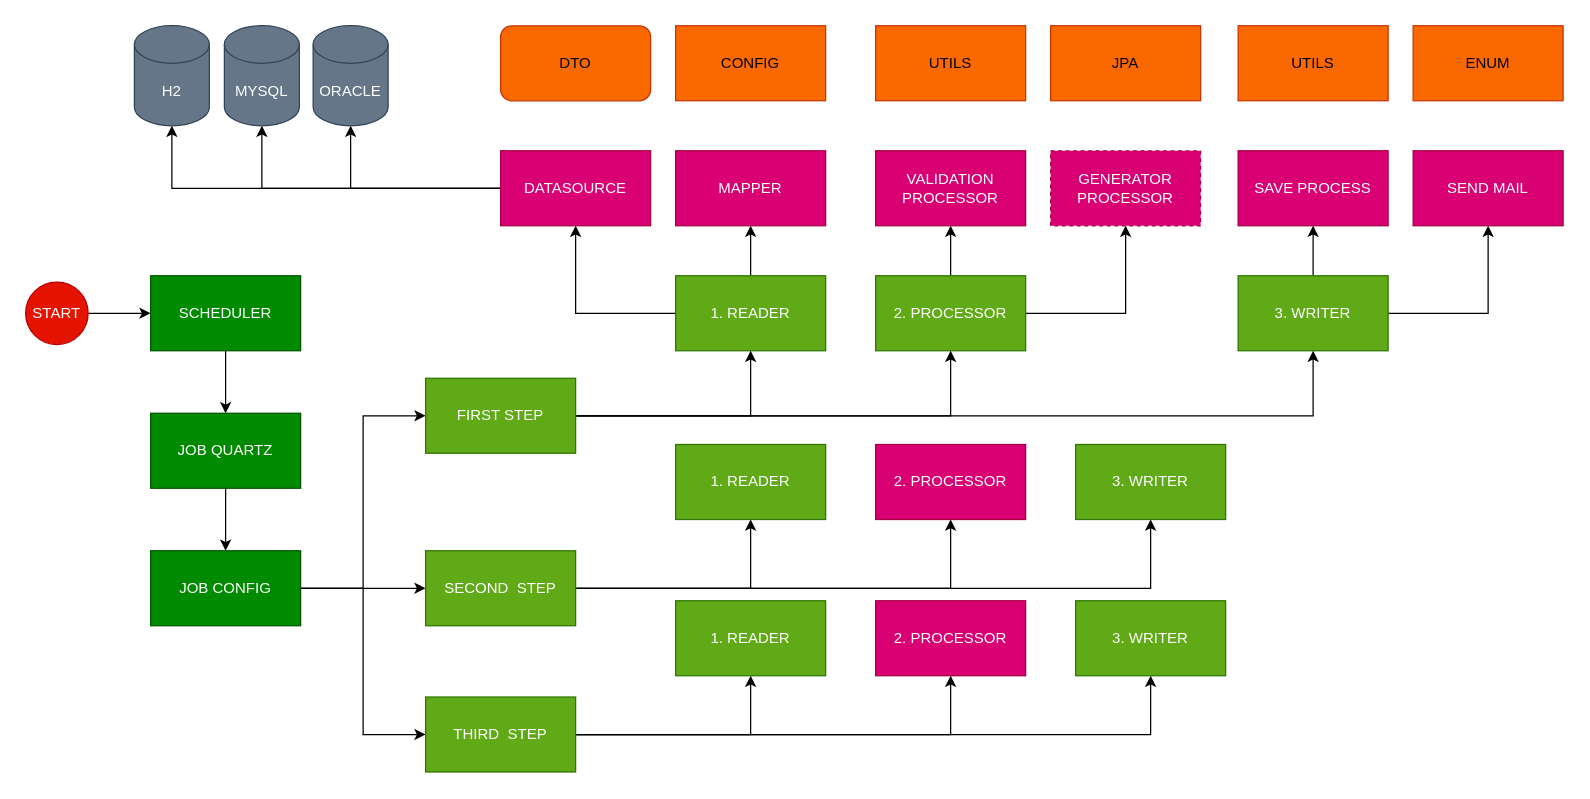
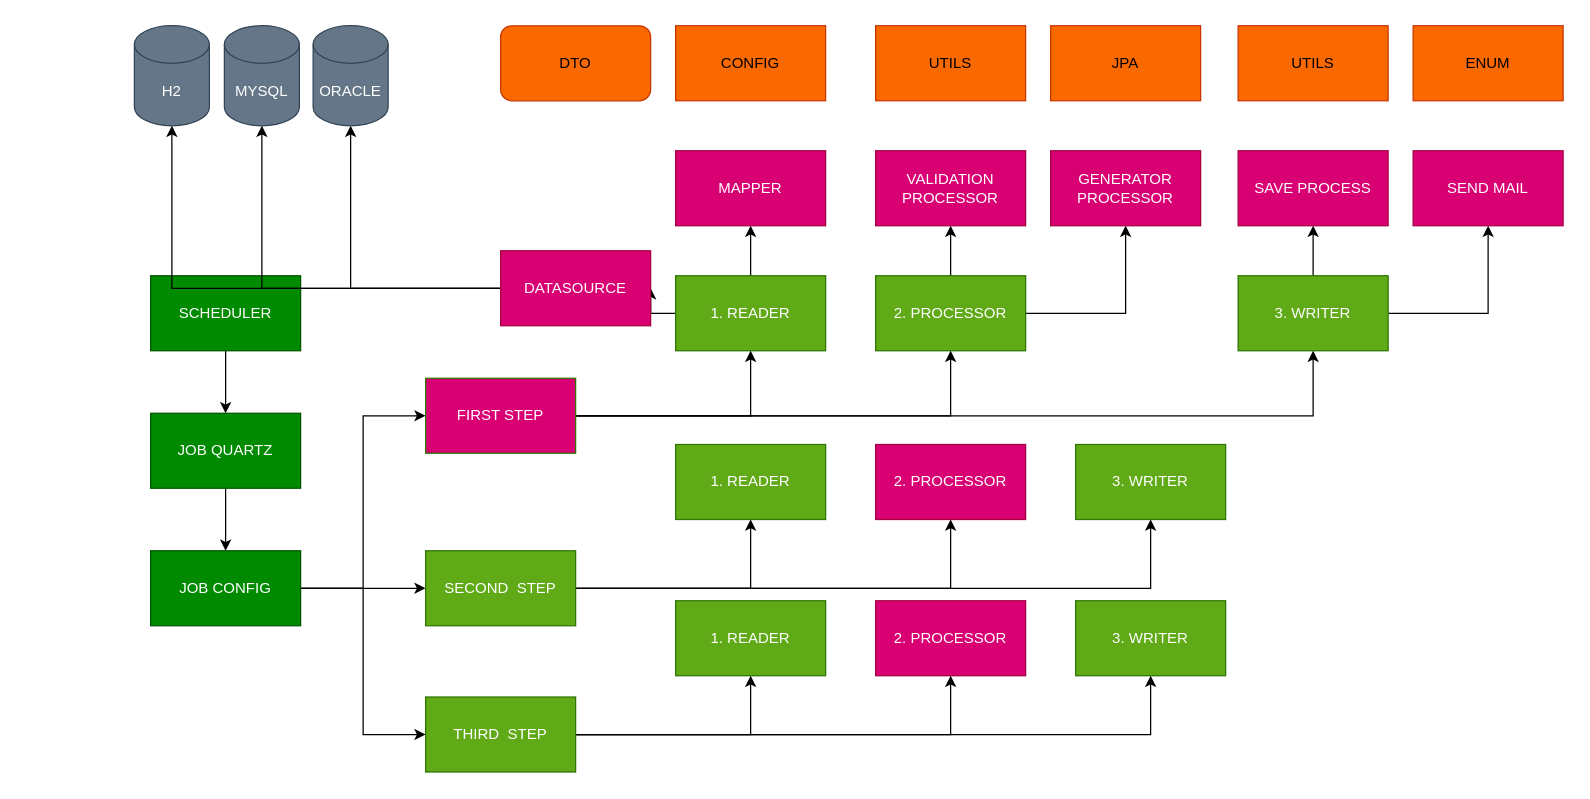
(576, 188) -> (576, 288)
(1126, 188) -> (1126, 188)
(57, 313) -> none
(115, 313) -> none
(501, 416) -> (501, 416)
